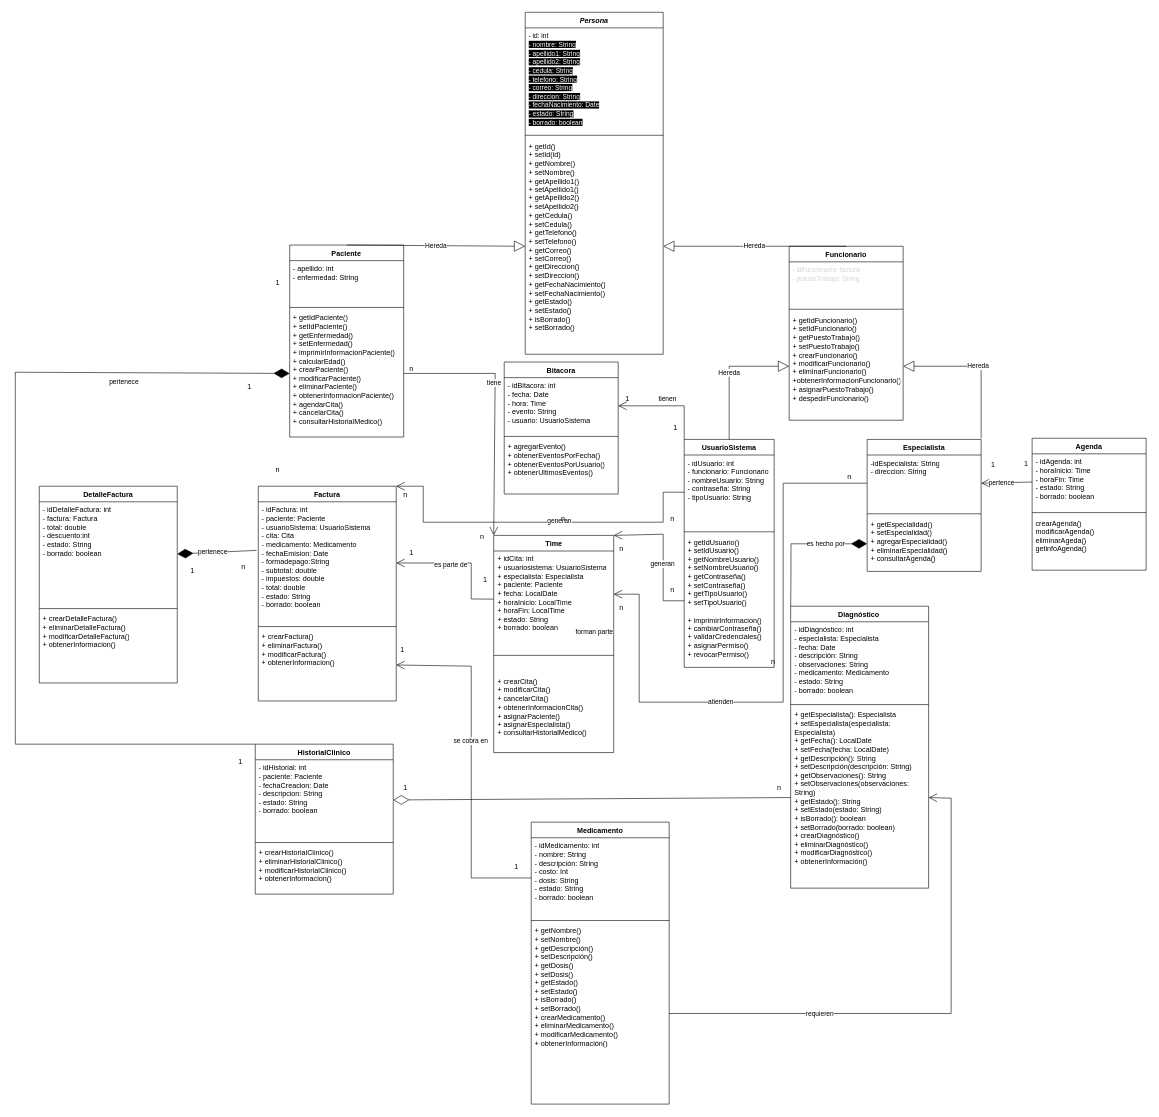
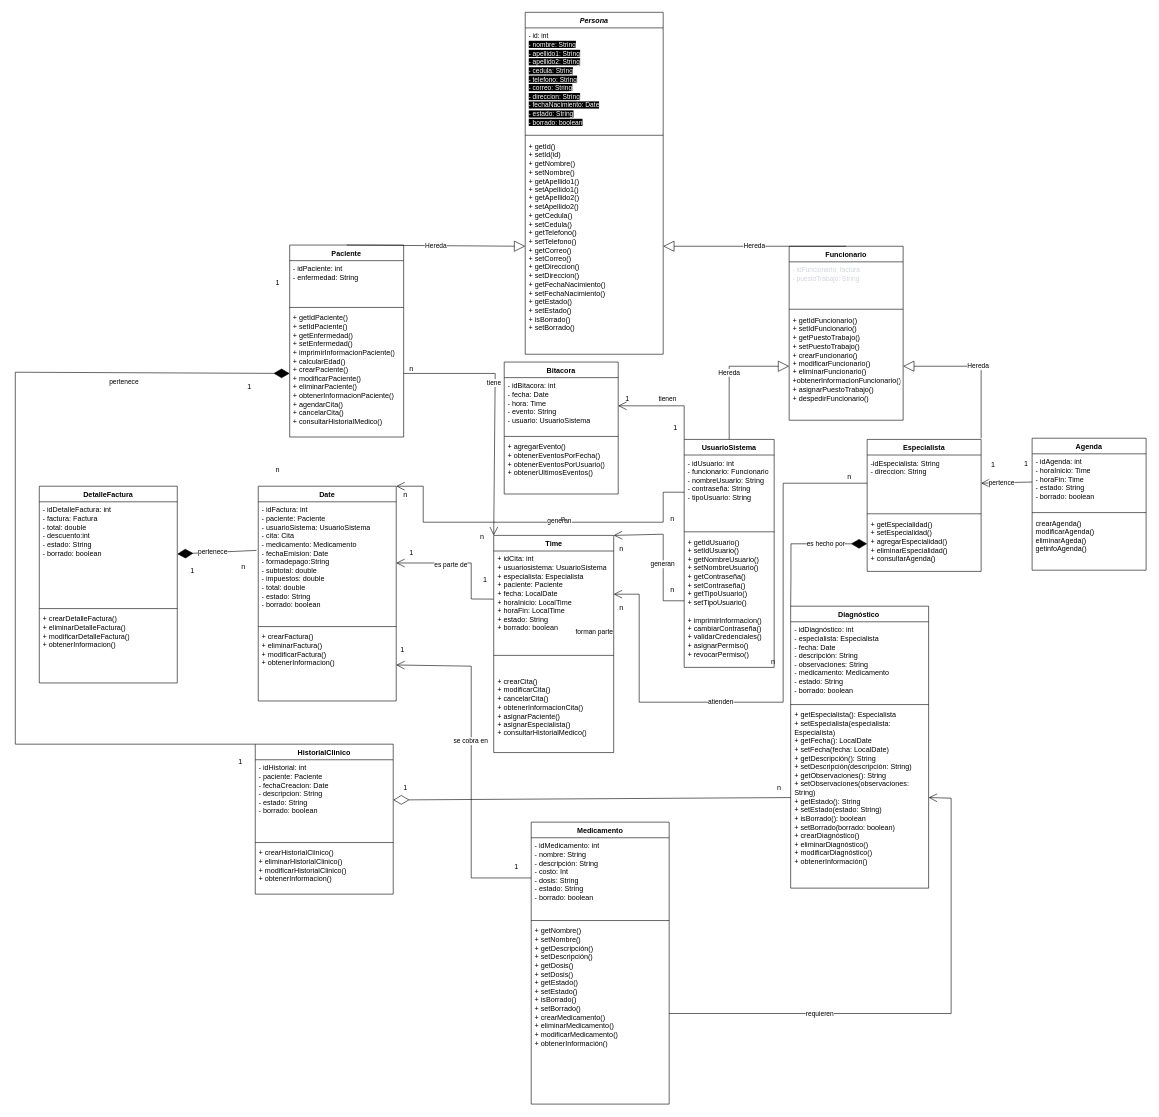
(330, 274) -> (330, 274)
(327, 495) -> (327, 495)
